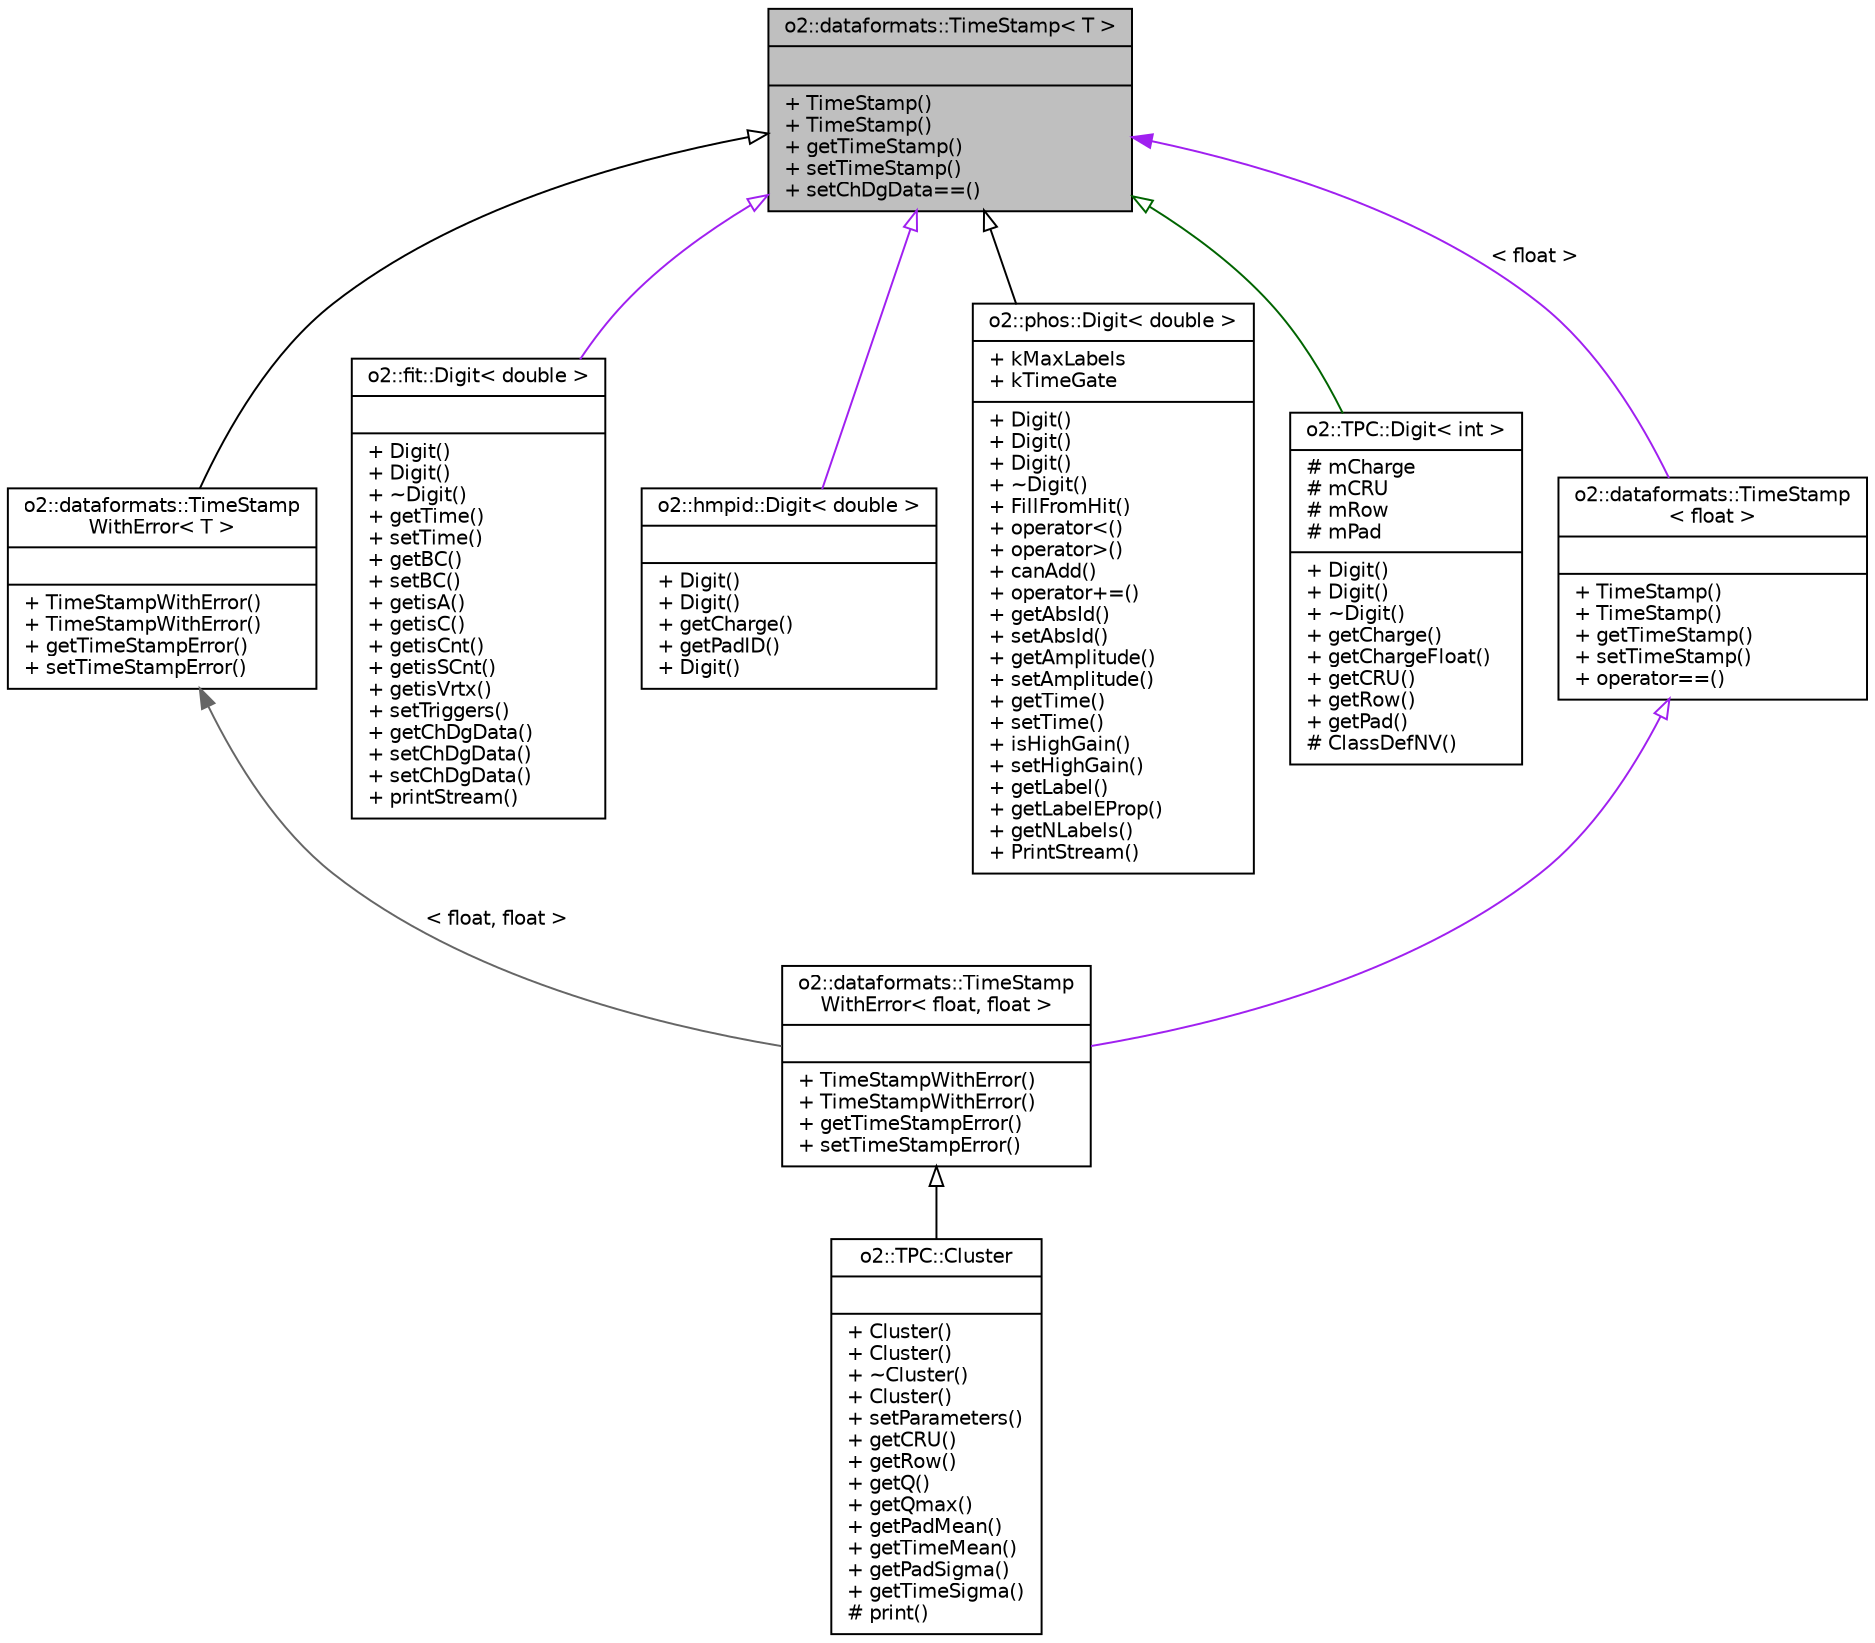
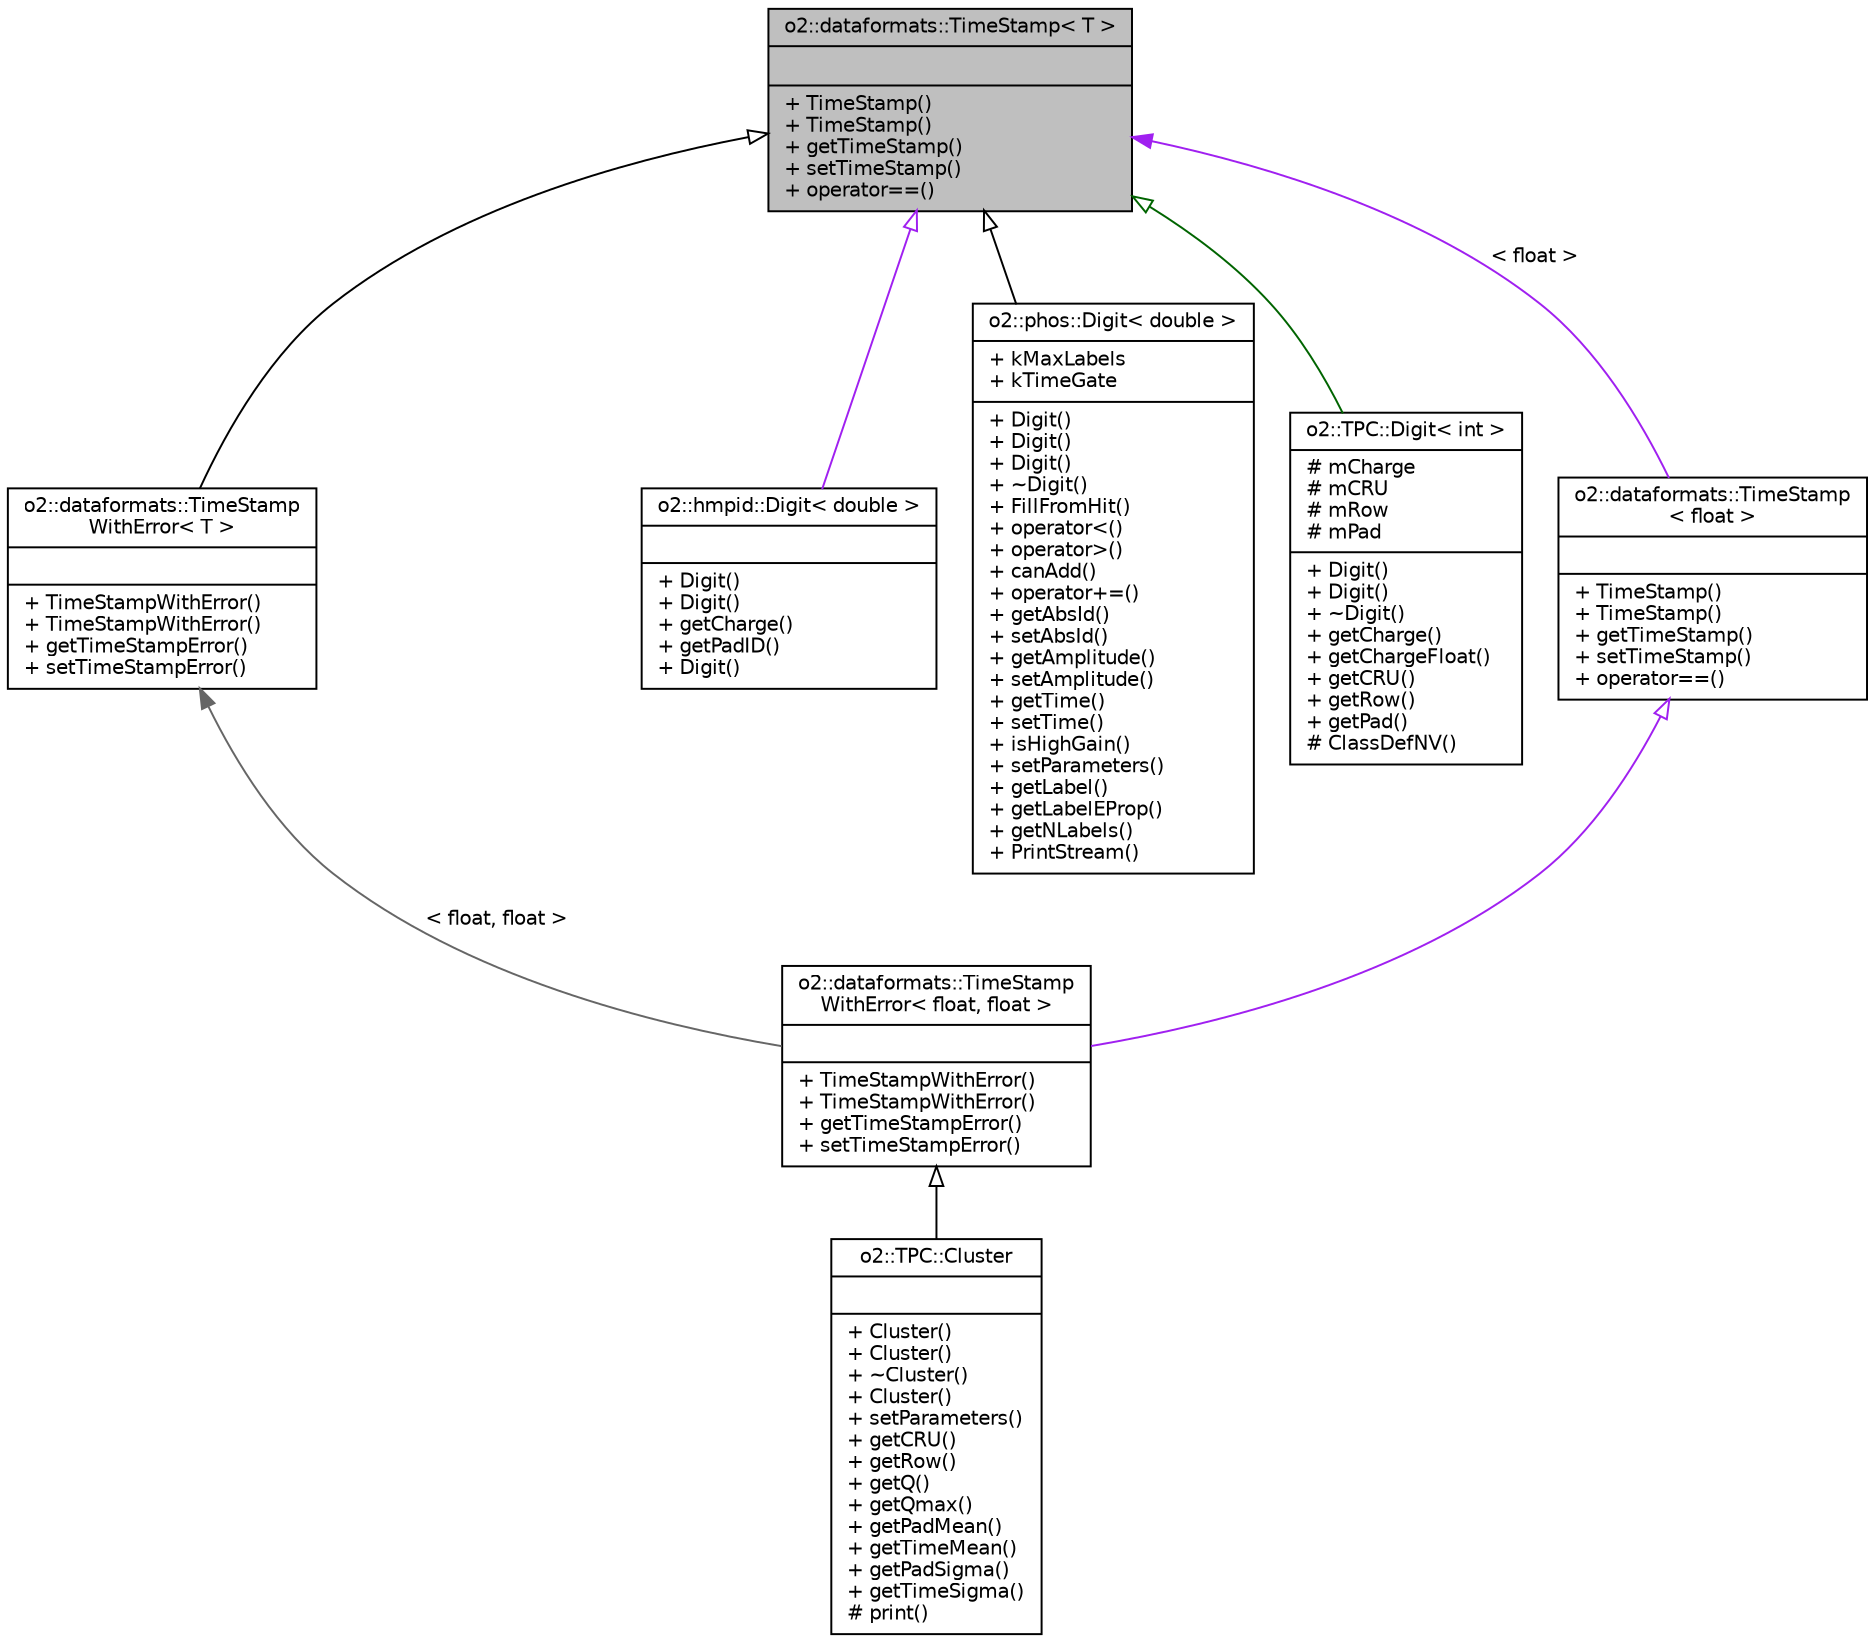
(882, 191) -> (860, 191)
(479, 589) -> none
(1066, 766) -> (1077, 766)
